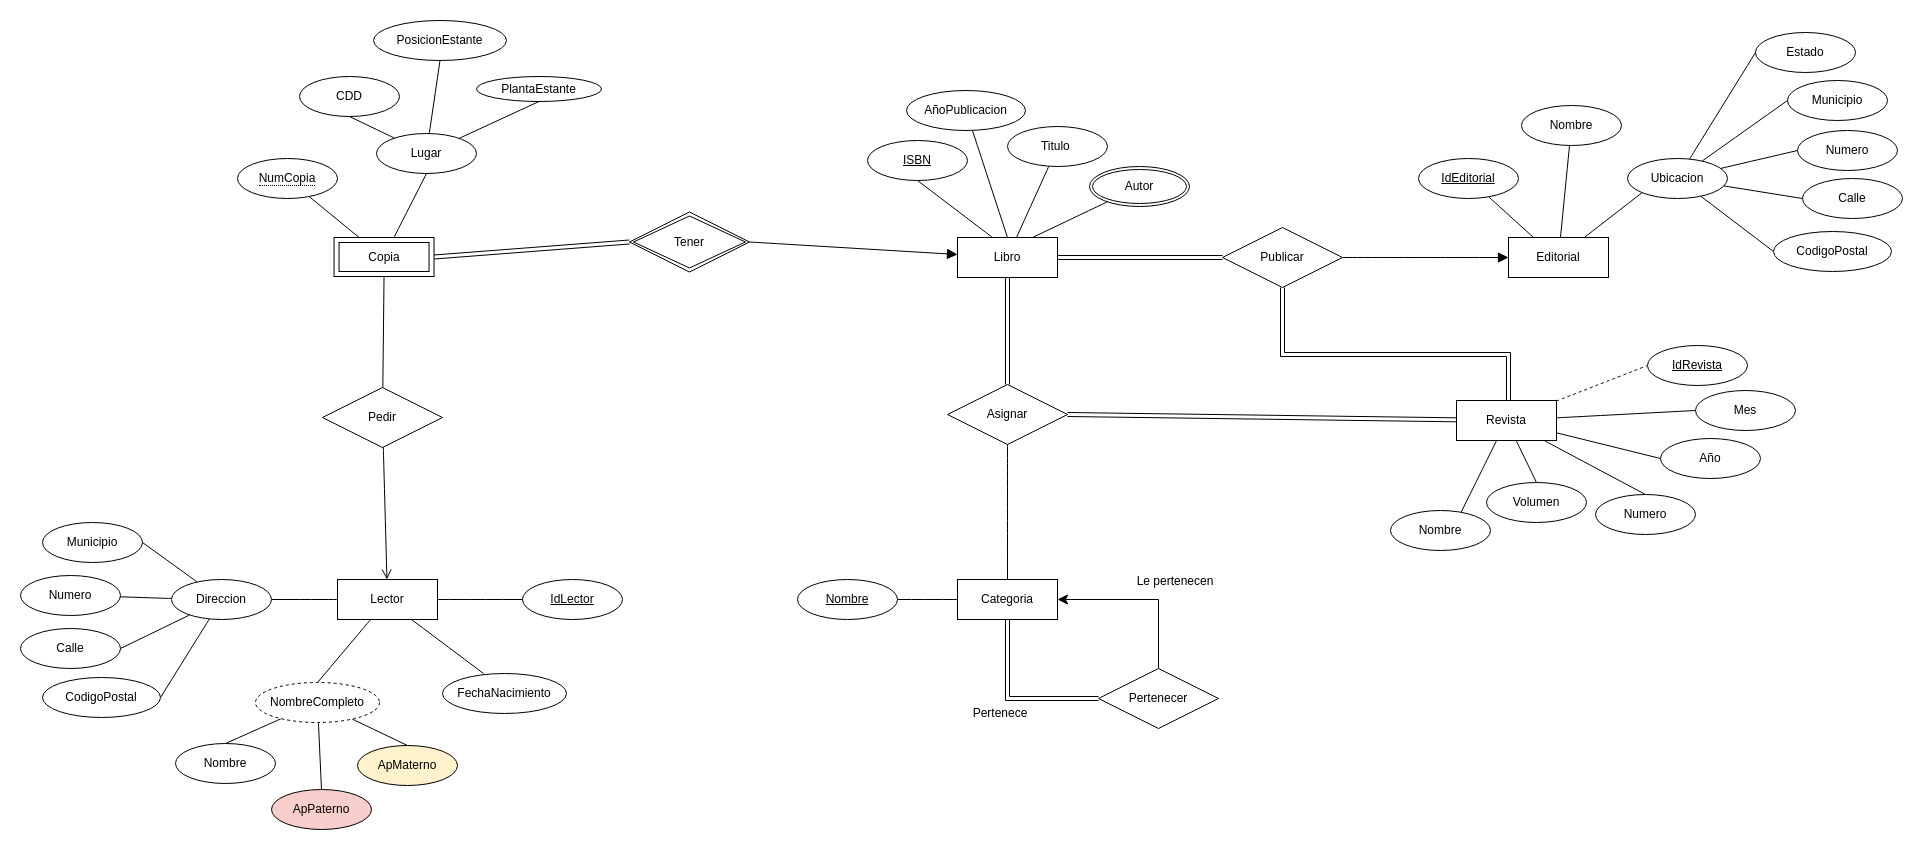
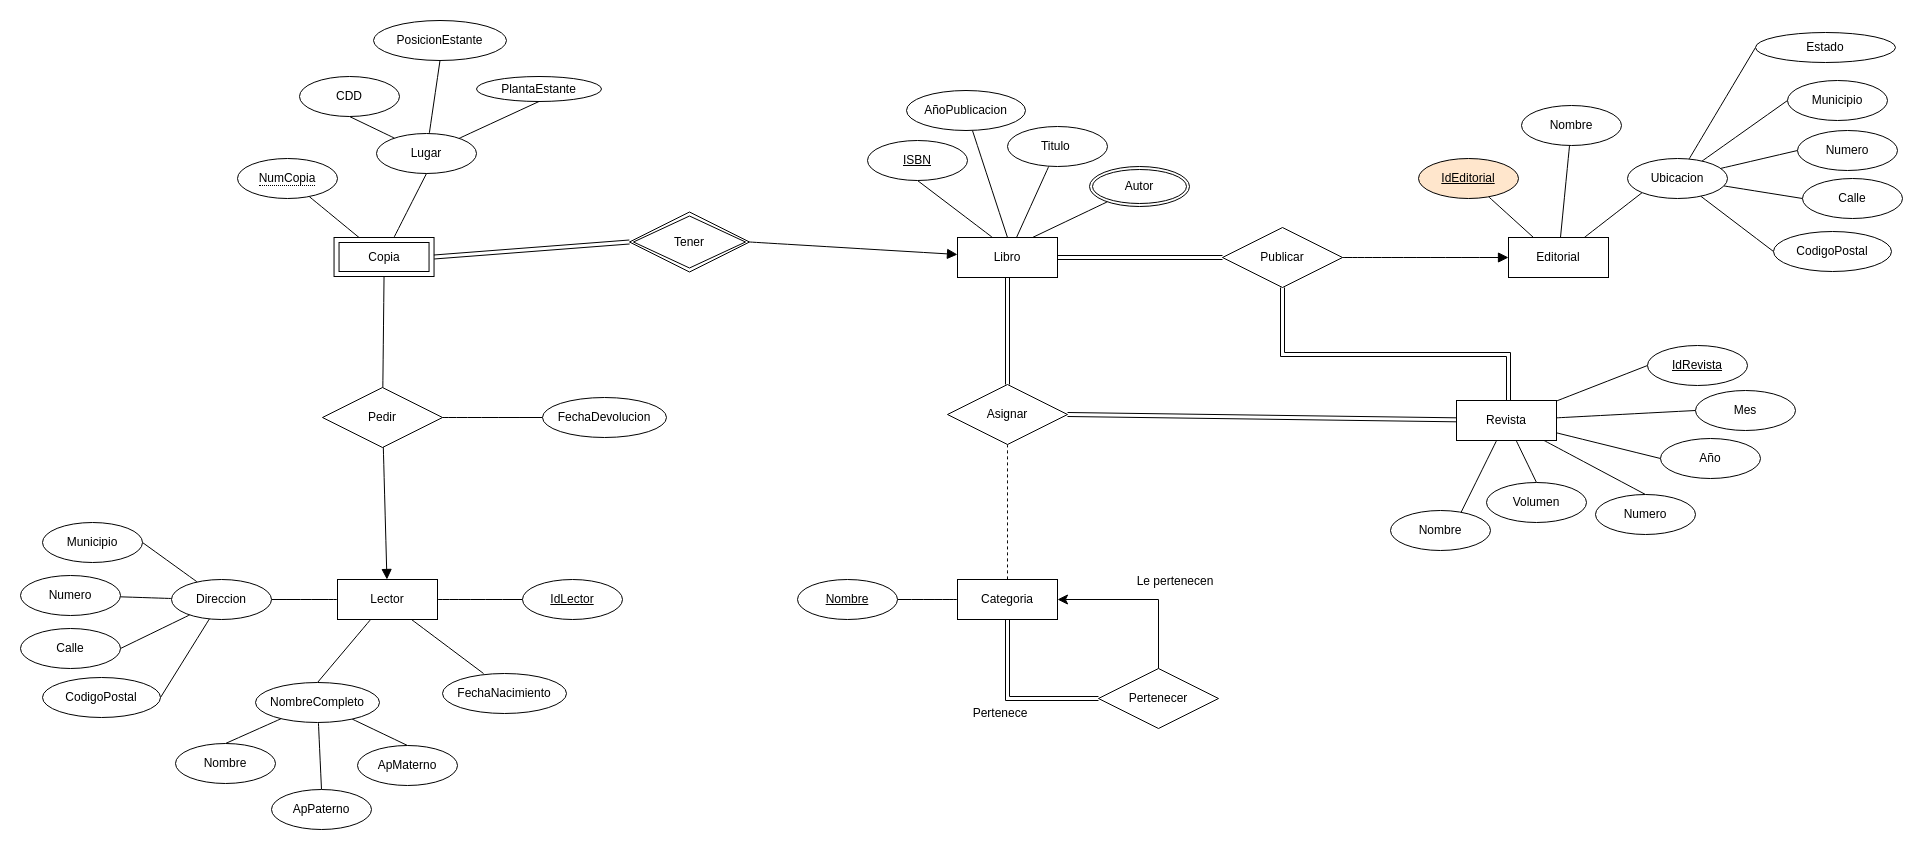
(1806, 53) -> (1826, 48)
(1469, 179) -> (1469, 179)
(1603, 383) -> (1603, 383)
none -> (493, 418)
none -> (605, 418)
(1008, 512) -> (1008, 512)
(387, 572) -> (387, 568)
(318, 703) -> (318, 703)
(408, 766) -> (408, 766)
(322, 810) -> (322, 810)
